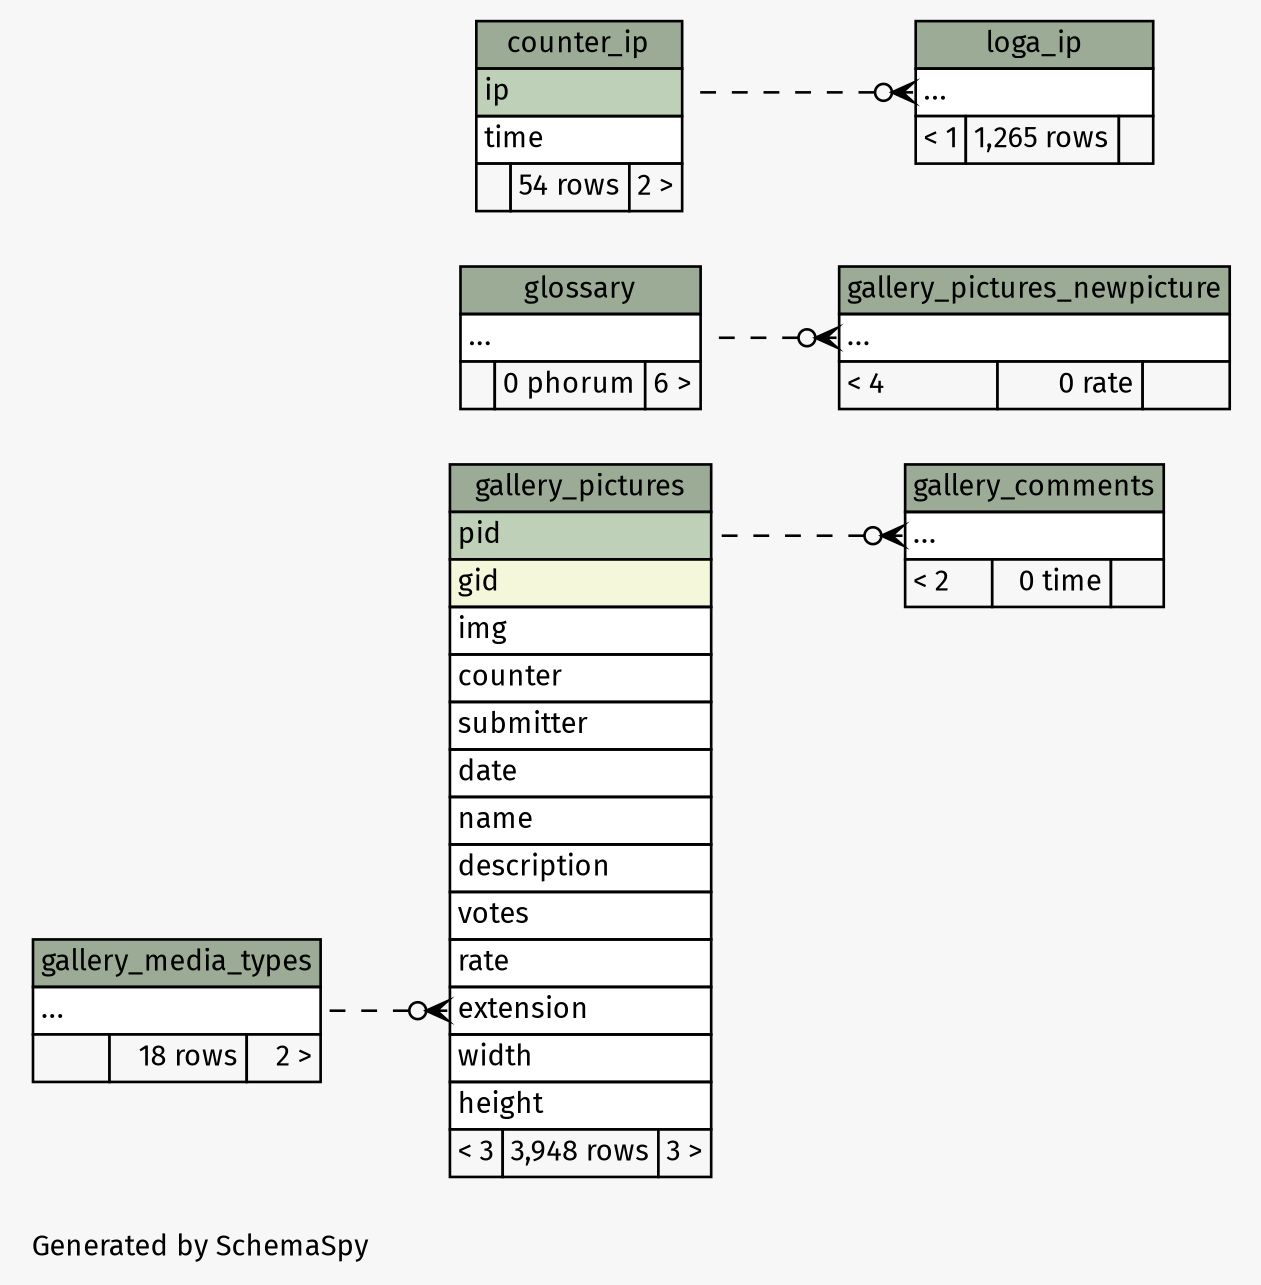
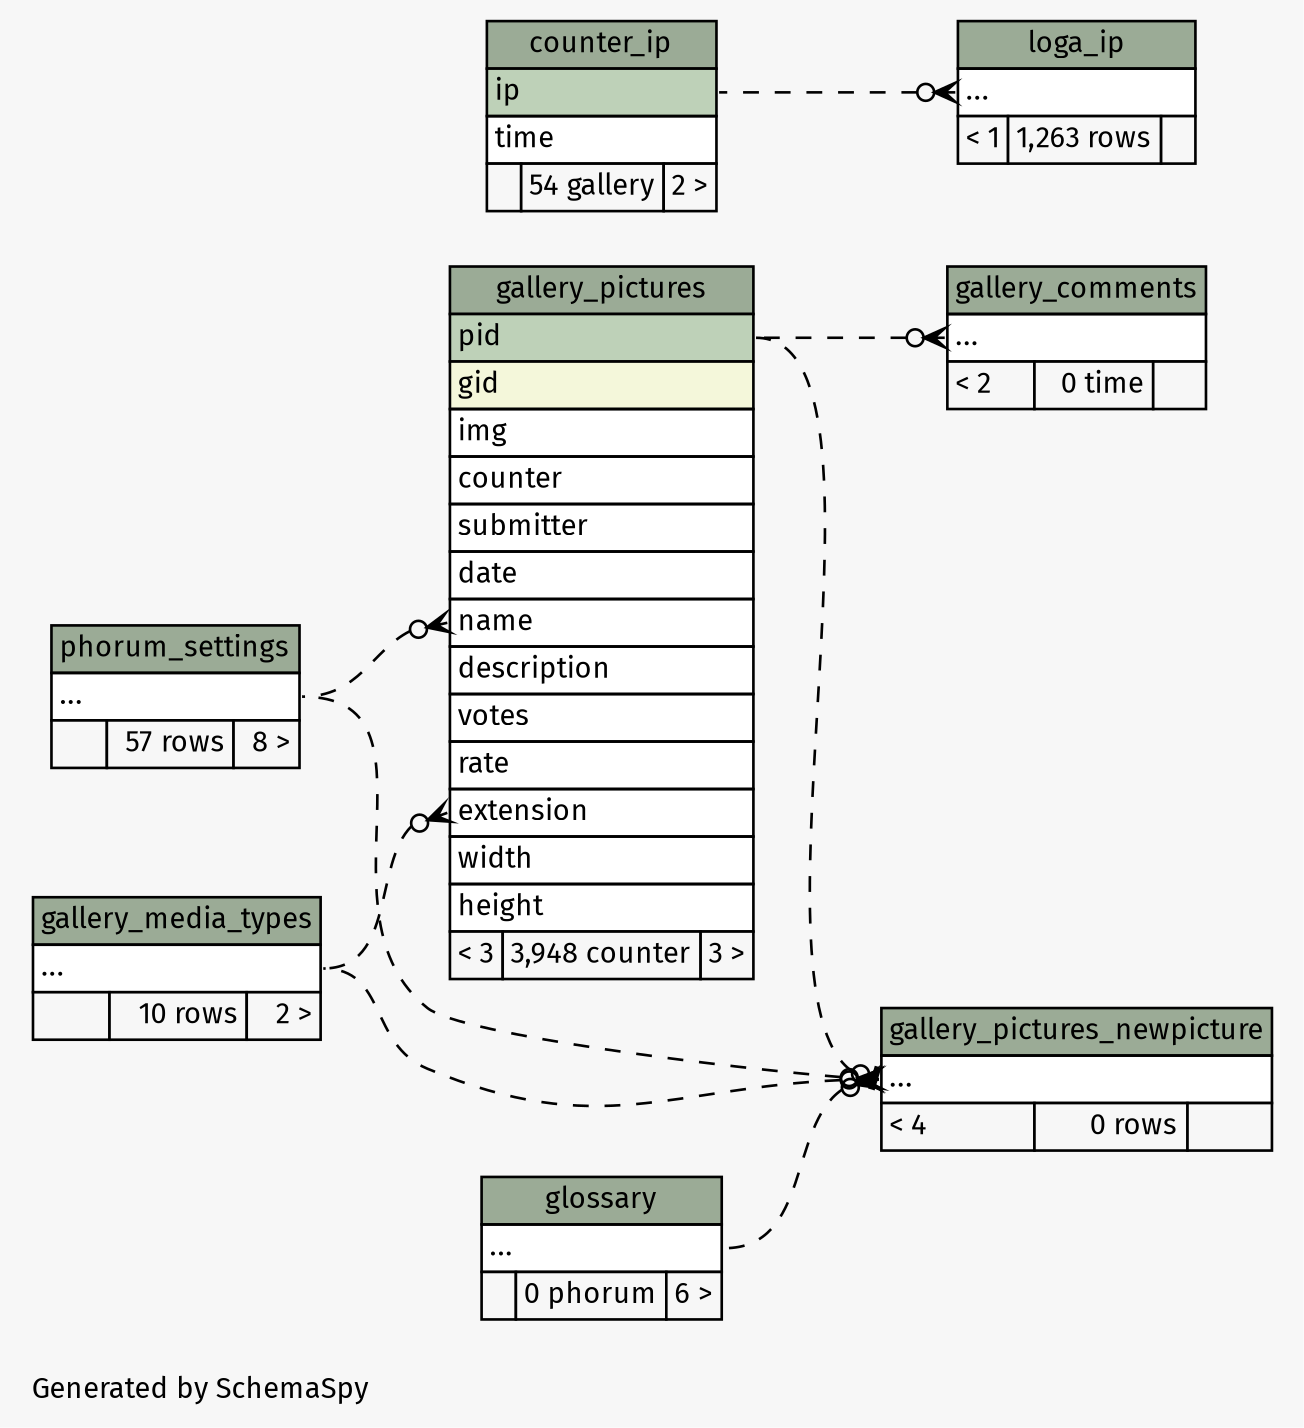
(1042, 139) -> (1085, 139)
(570, 186) -> (592, 186)
(1096, 384) -> (1135, 1125)
none -> (818, 696)
none -> (175, 697)
(189, 1057) -> (189, 1015)
none -> (556, 1103)
(581, 1152) -> (602, 954)
